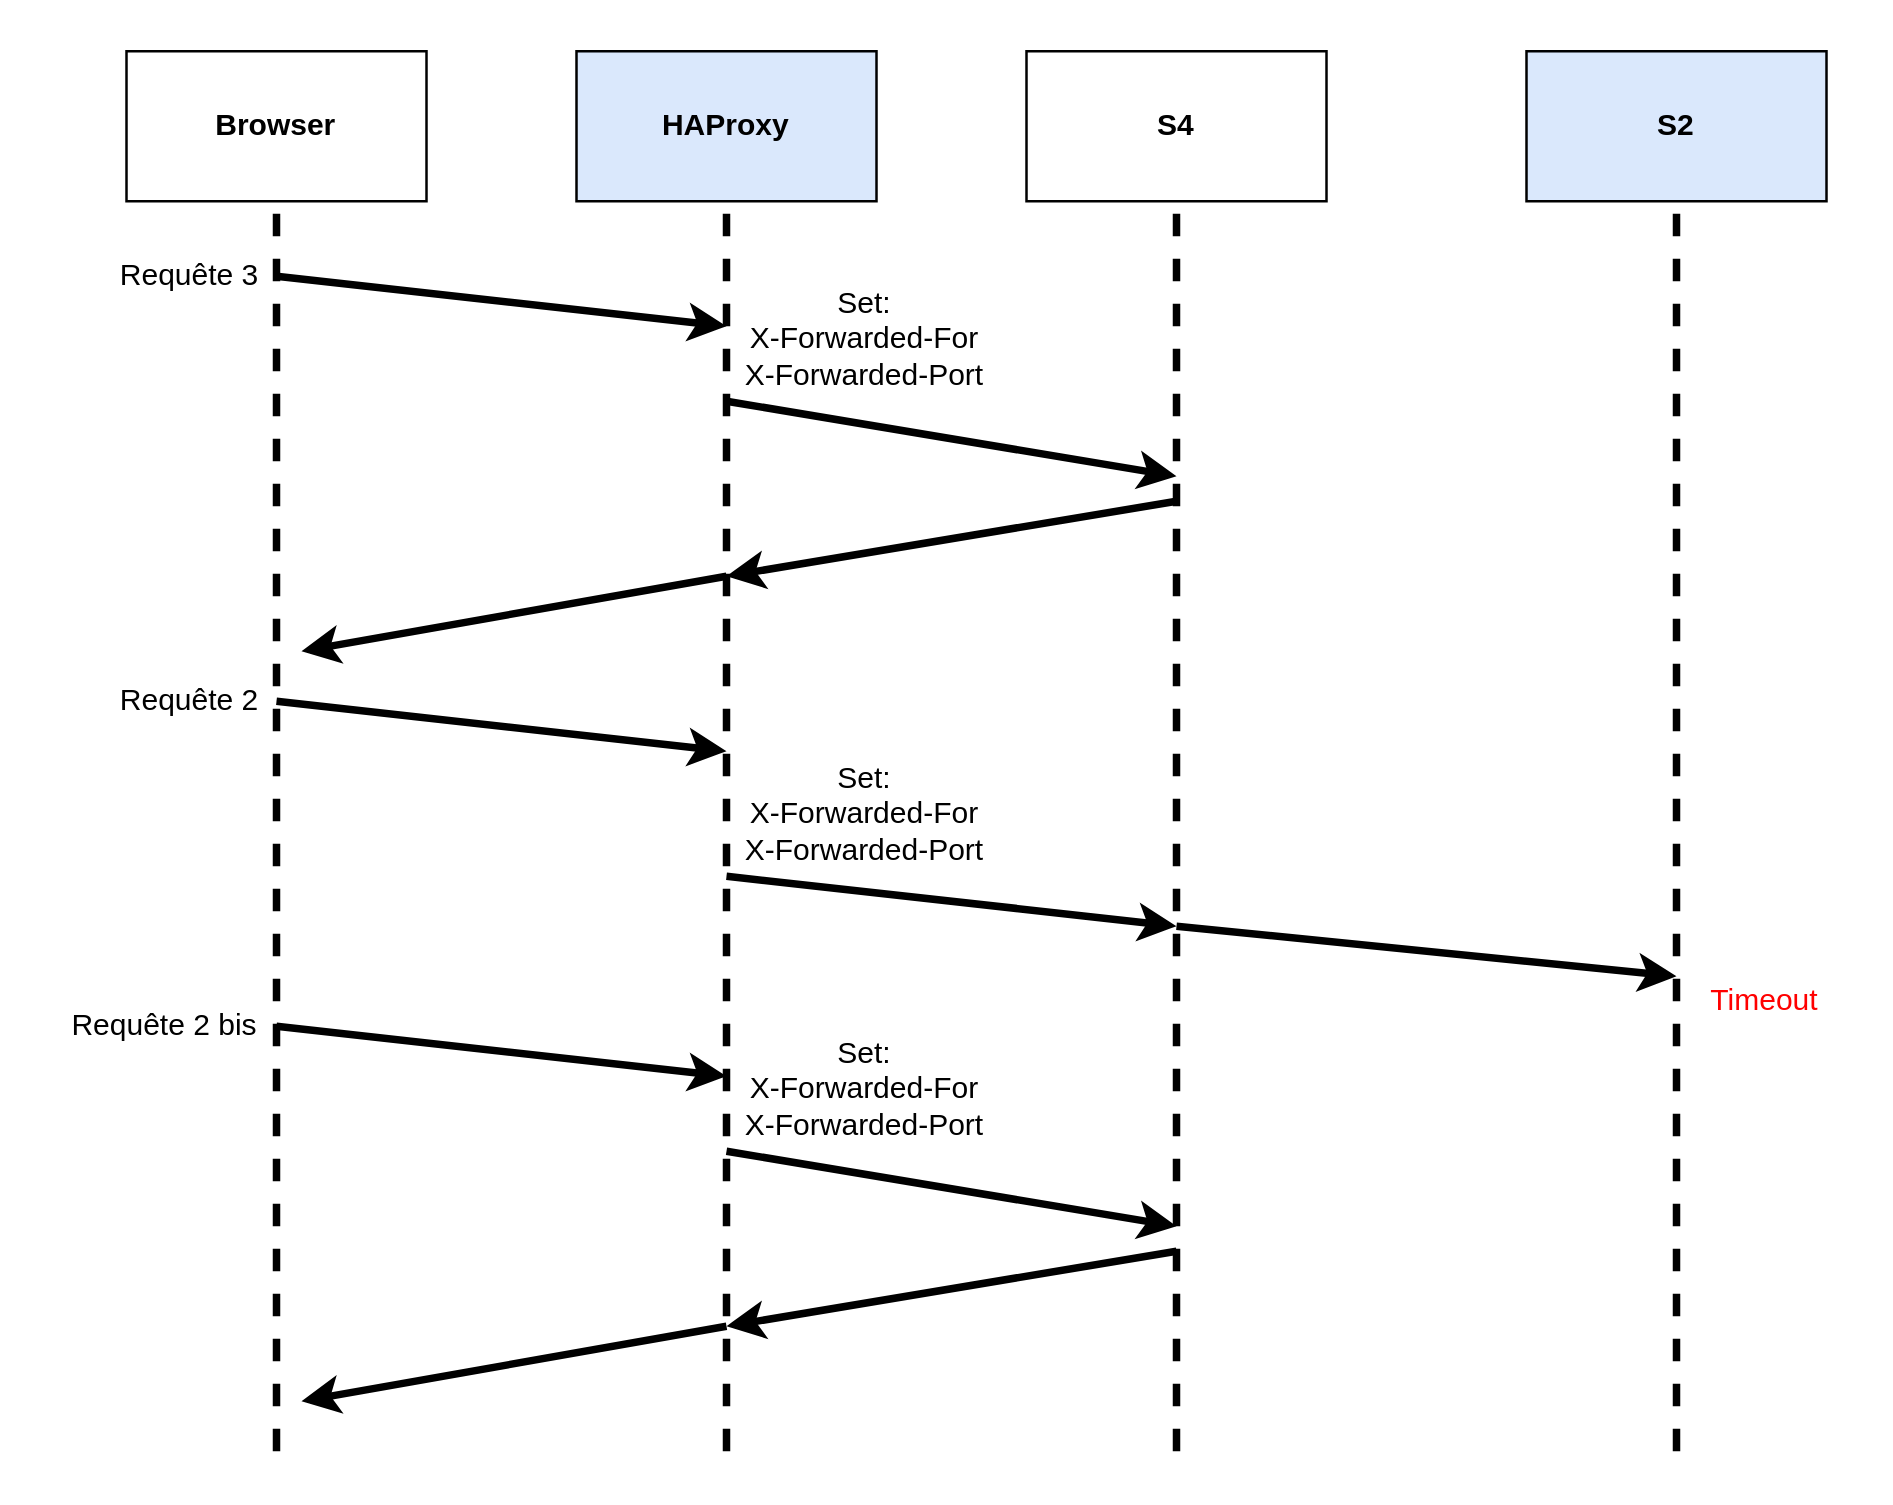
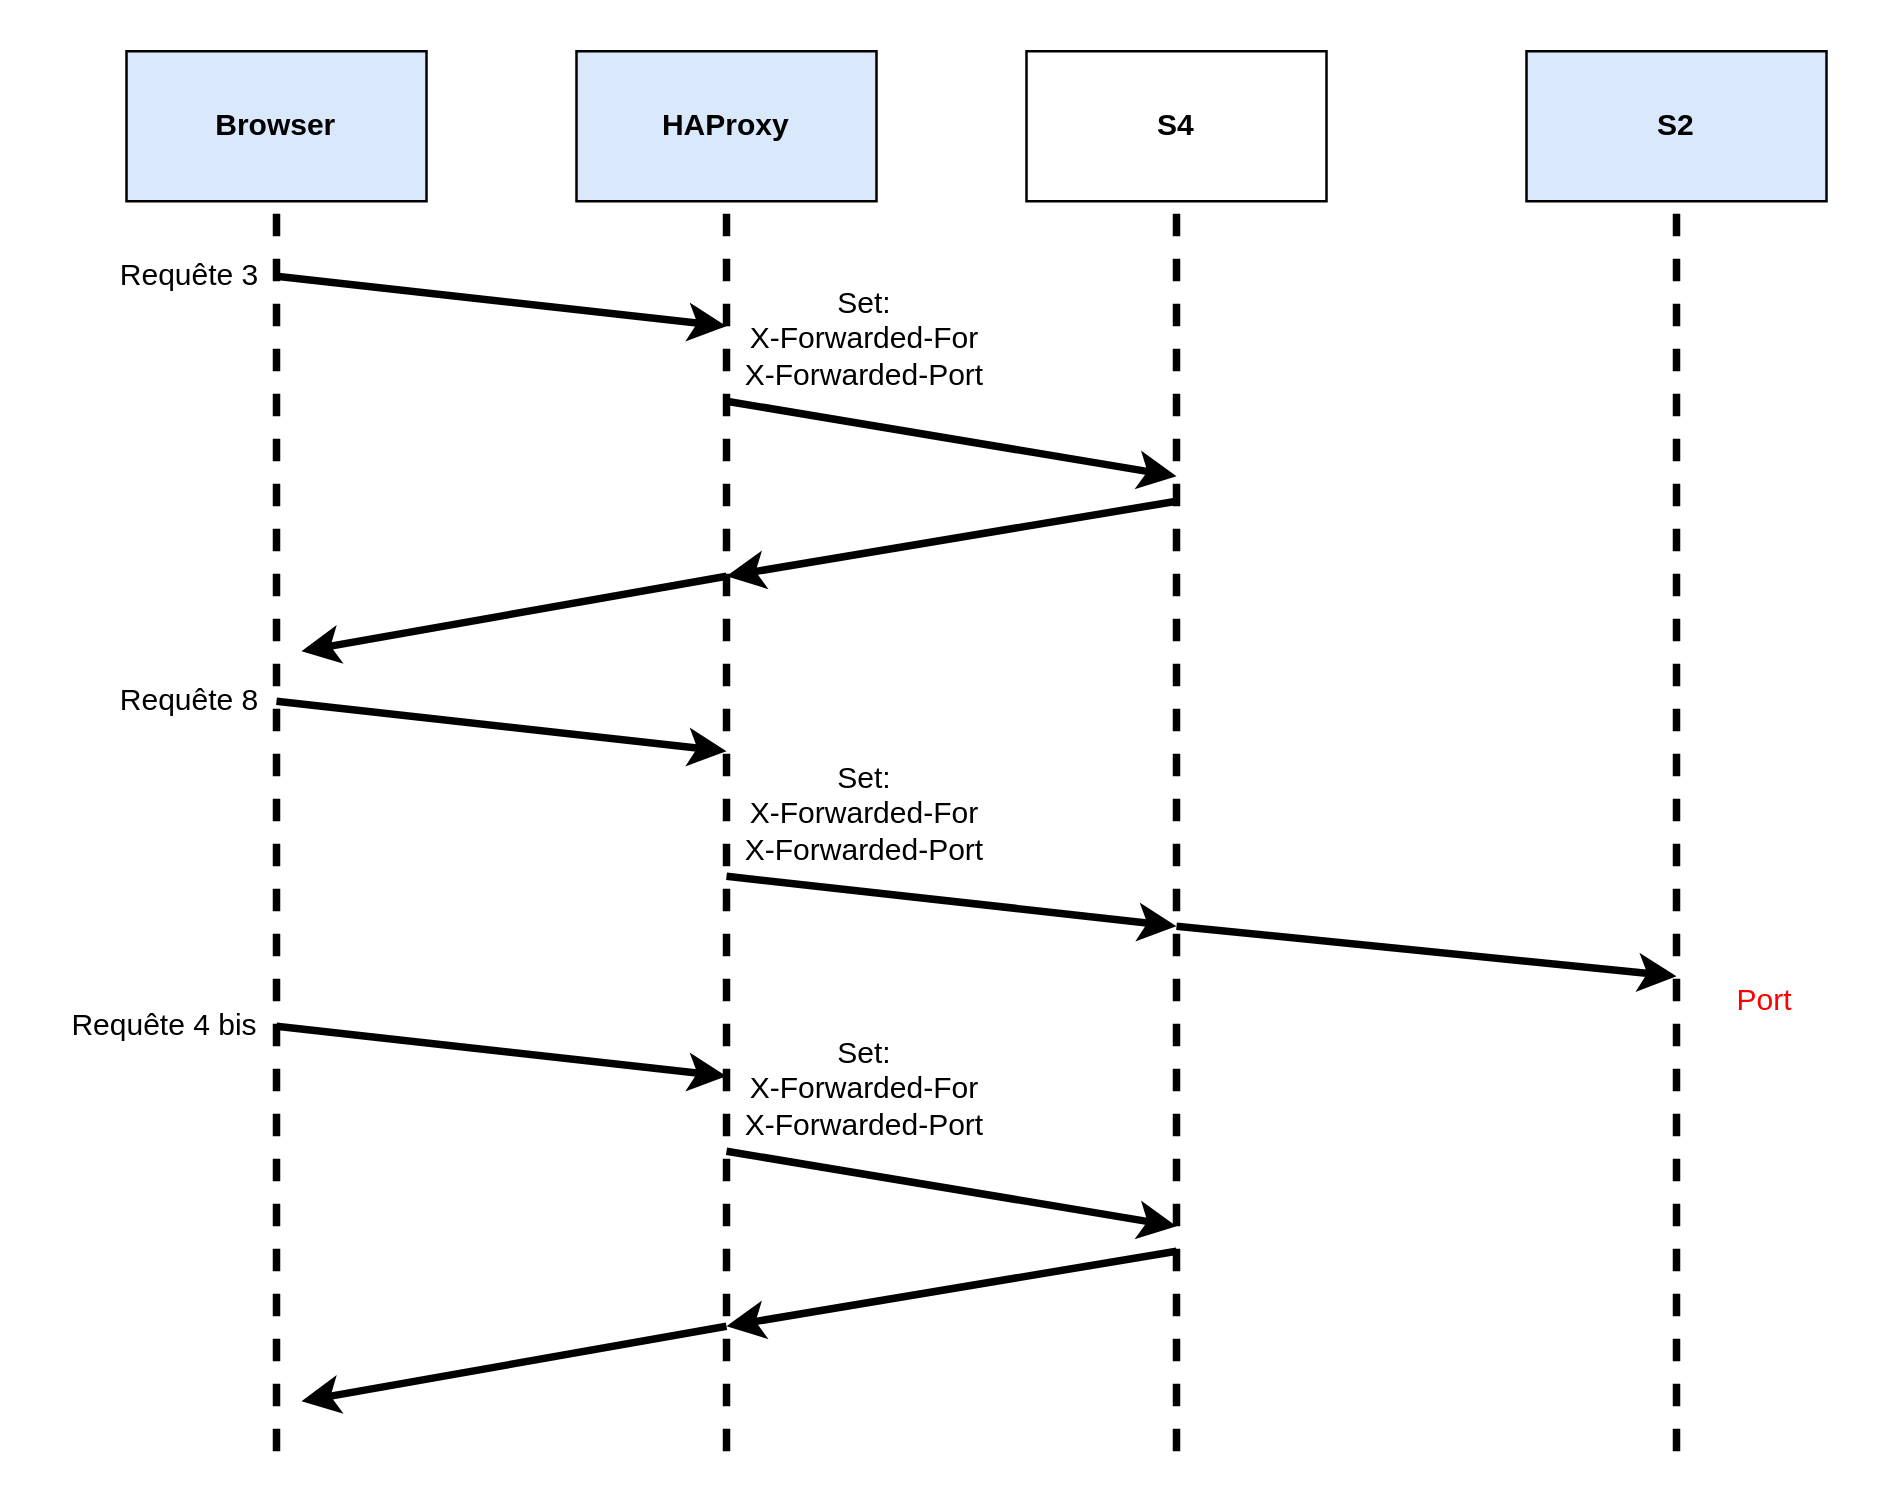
(276, 126) -> (276, 126)
(190, 701) -> (190, 701)
(1765, 1001) -> (1765, 1001)
(165, 1026) -> (165, 1026)
